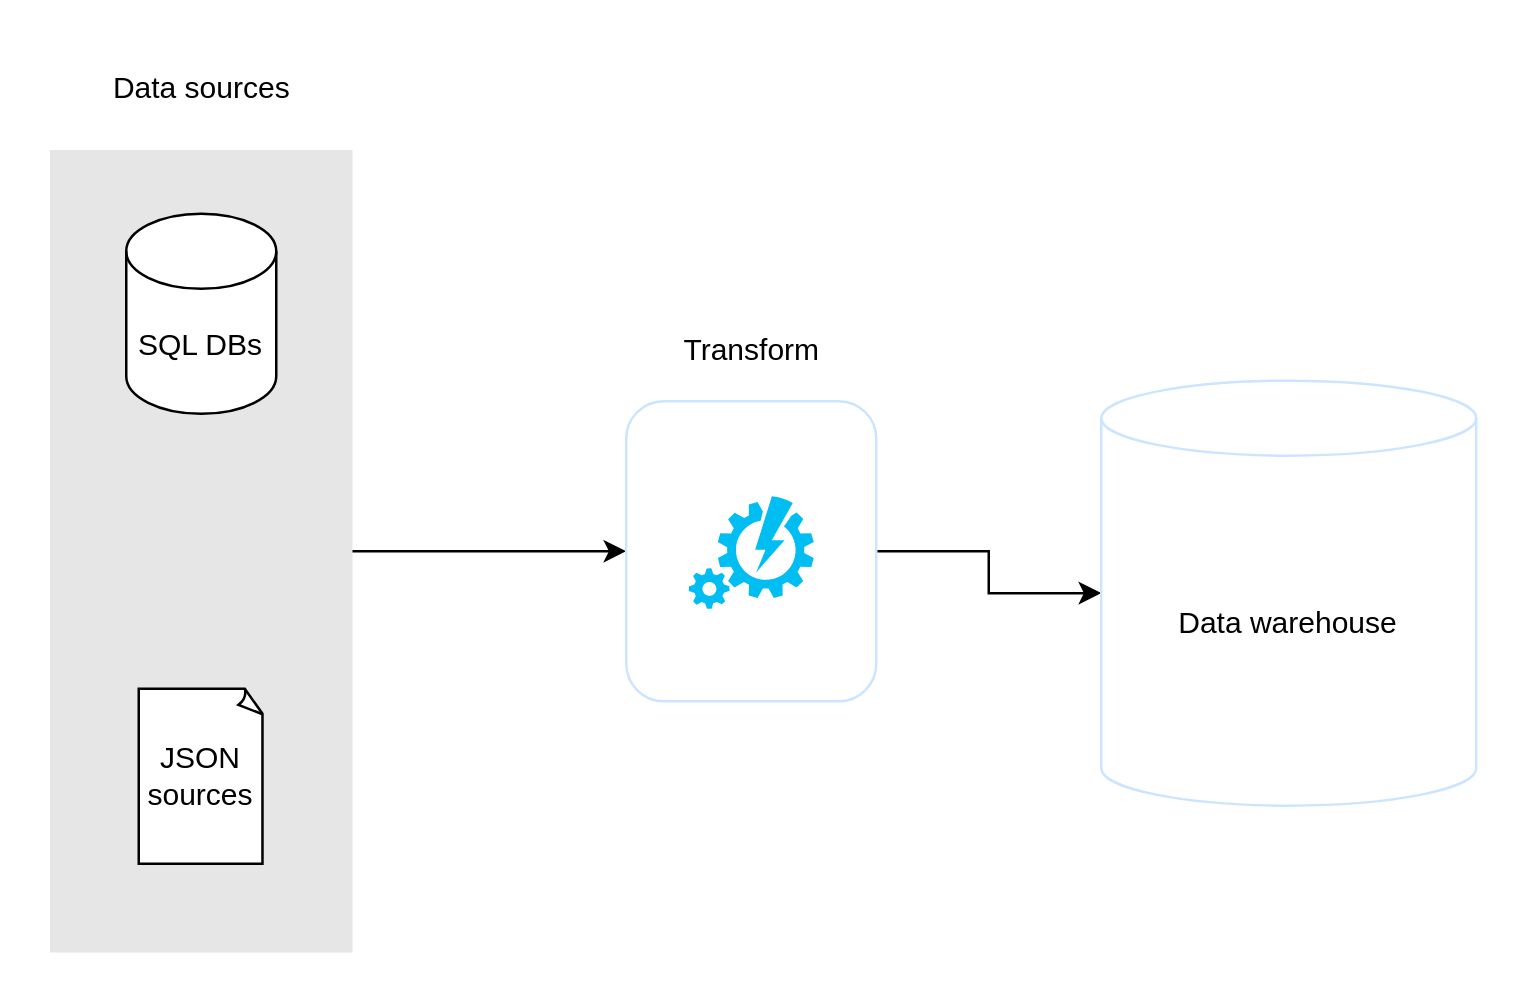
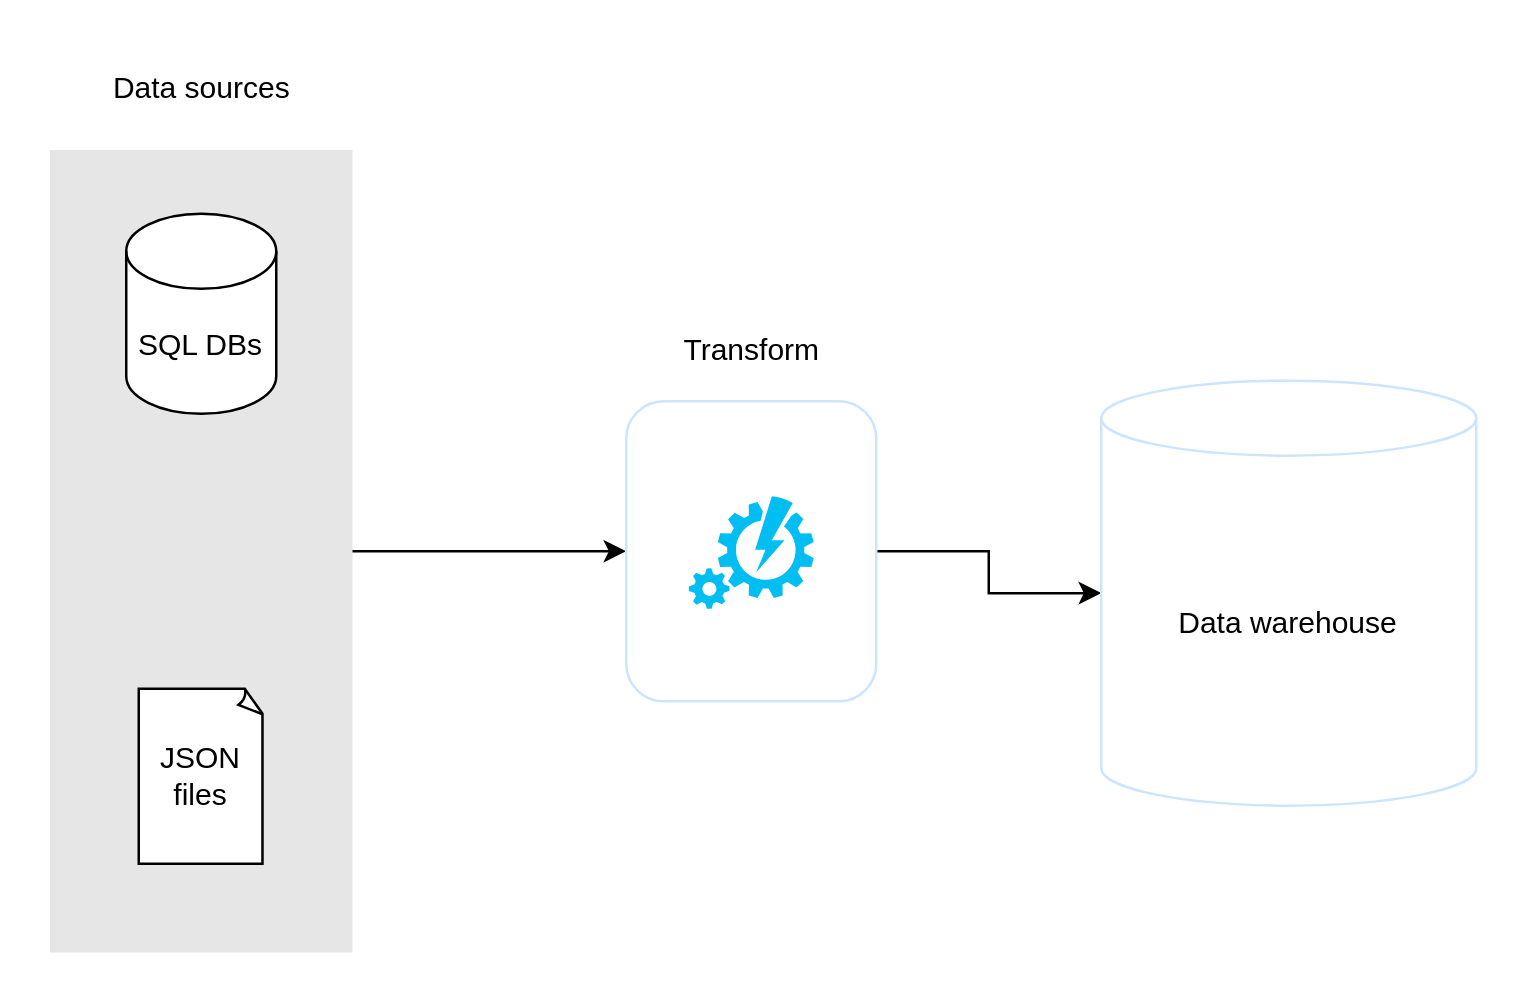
(201, 776) -> (201, 776)
